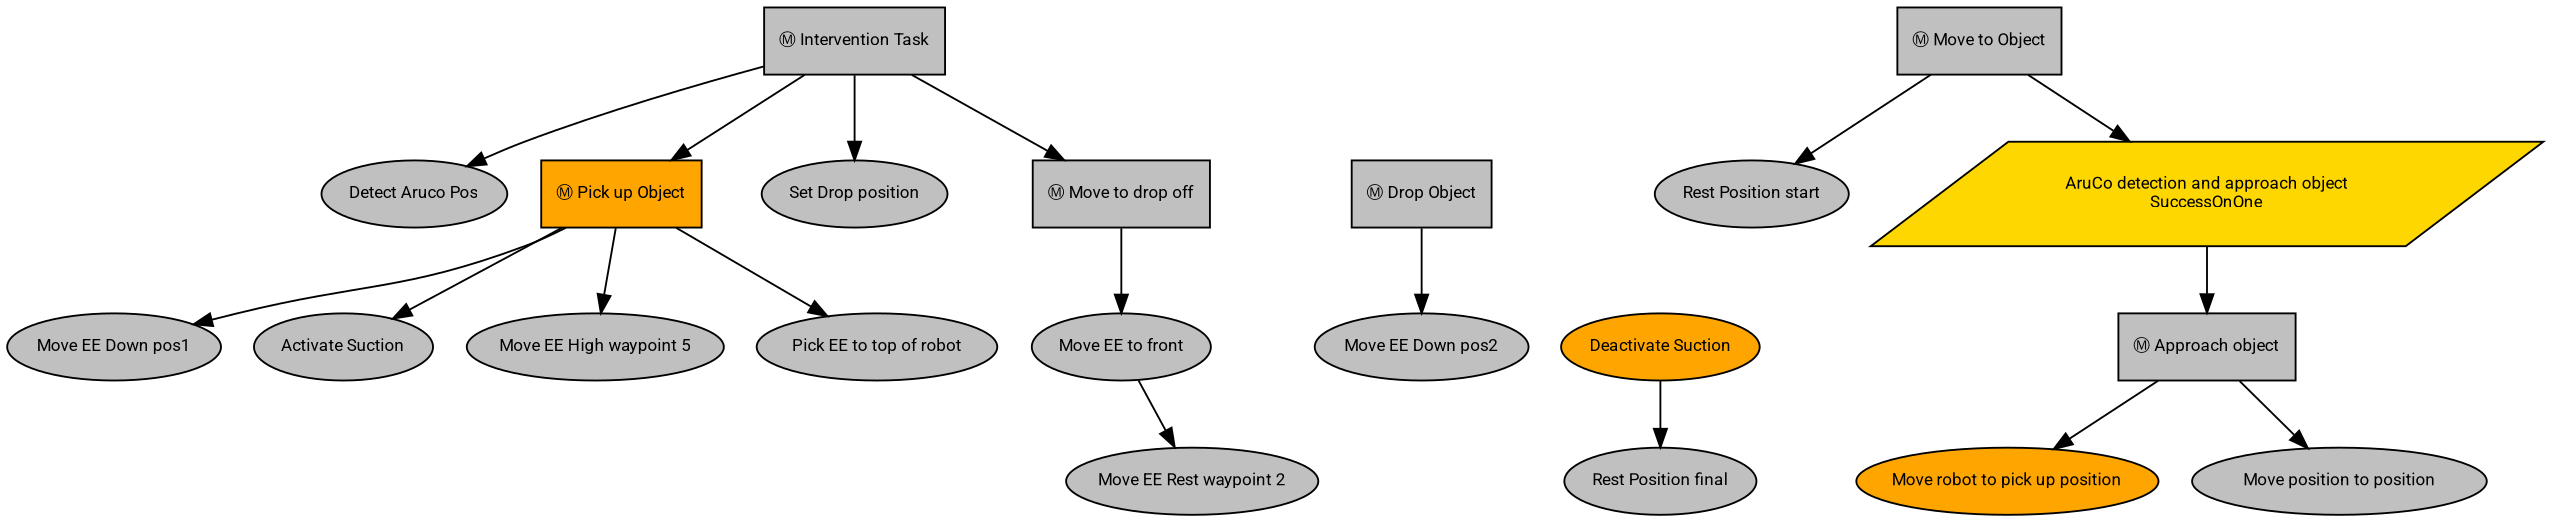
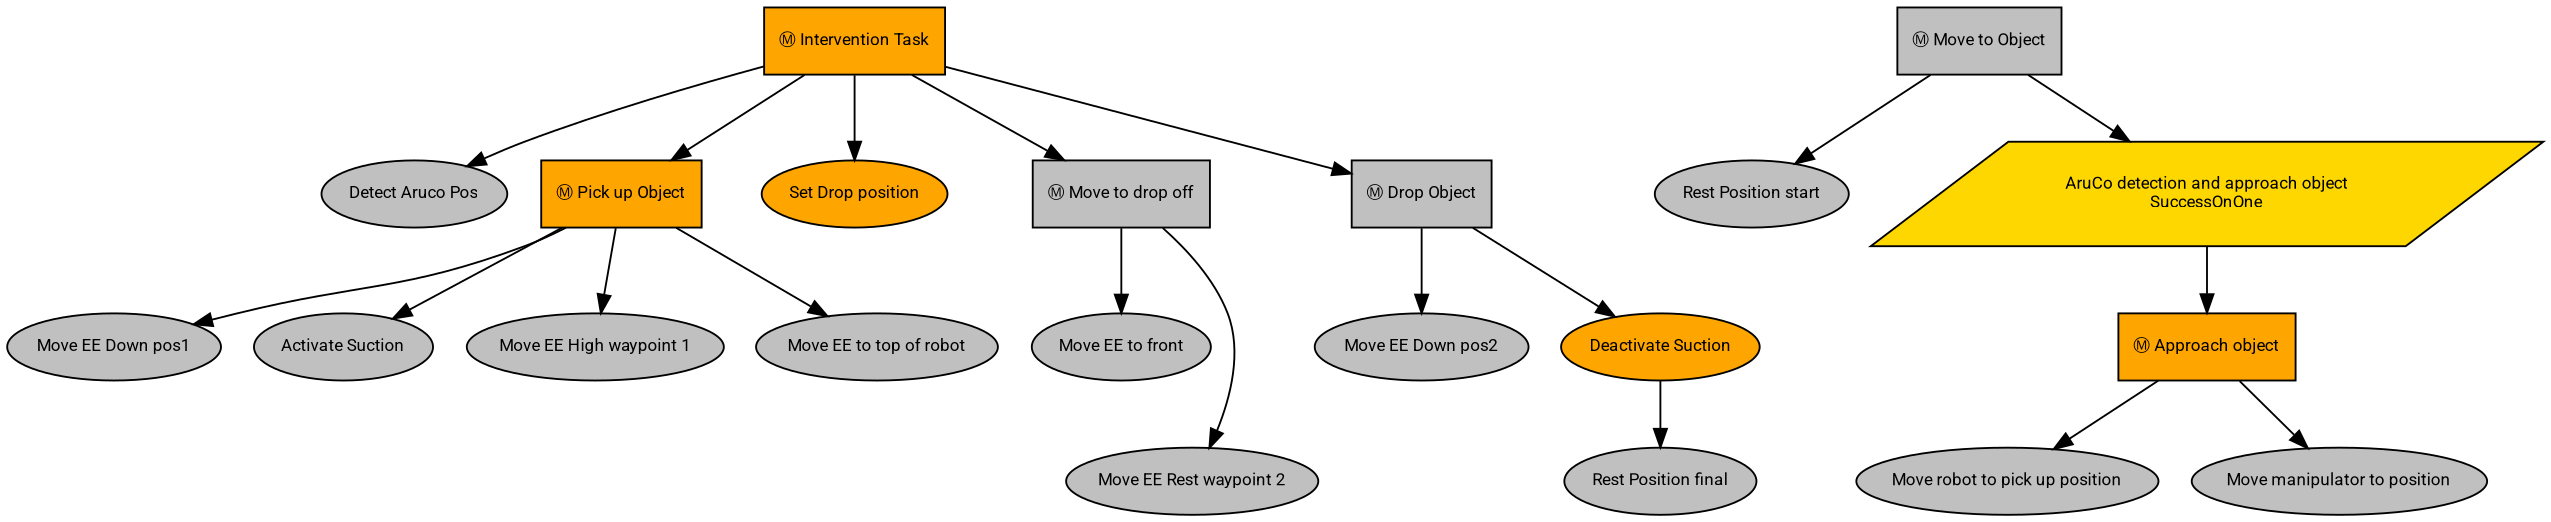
(855, 41) -> (855, 41)
none -> (1139, 118)
(855, 194) -> (855, 194)
none -> (1536, 267)
(595, 347) -> (595, 347)
(877, 347) -> (877, 347)
(2207, 347) -> (2207, 347)
(1152, 405) -> (1229, 319)
(2007, 481) -> (2007, 481)
(2339, 481) -> (2339, 481)
